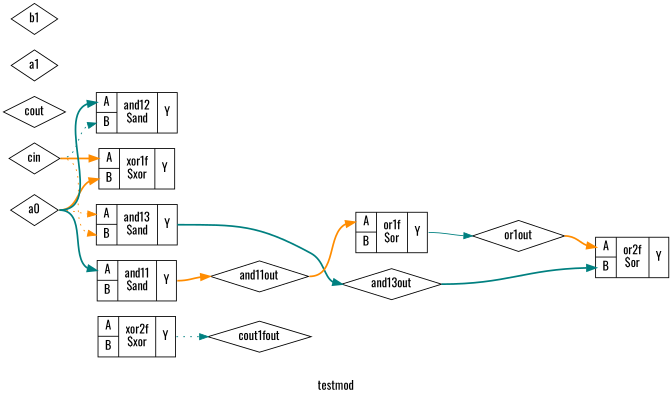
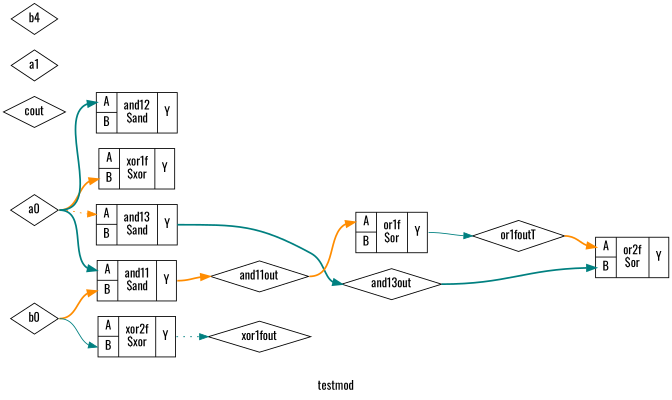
(34, 19) -> (34, 19)
(34, 158) -> none
(519, 236) -> (519, 236)
none -> (34, 319)
(259, 337) -> (259, 337)
